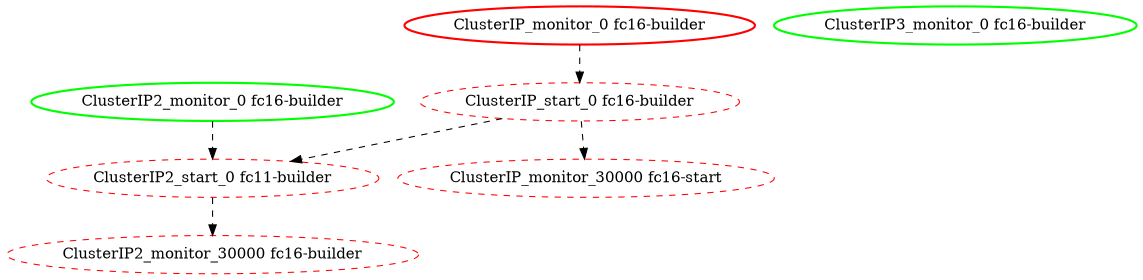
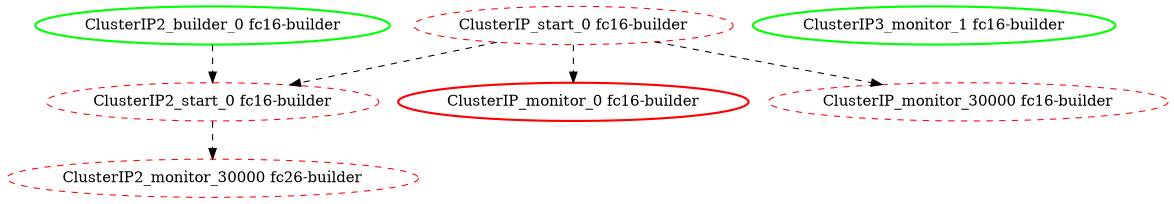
(955, 25) -> (934, 25)
(580, 58) -> (573, 58)
(213, 102) -> (213, 25)
(213, 178) -> (213, 102)
(586, 178) -> (968, 102)
(213, 255) -> (213, 178)
